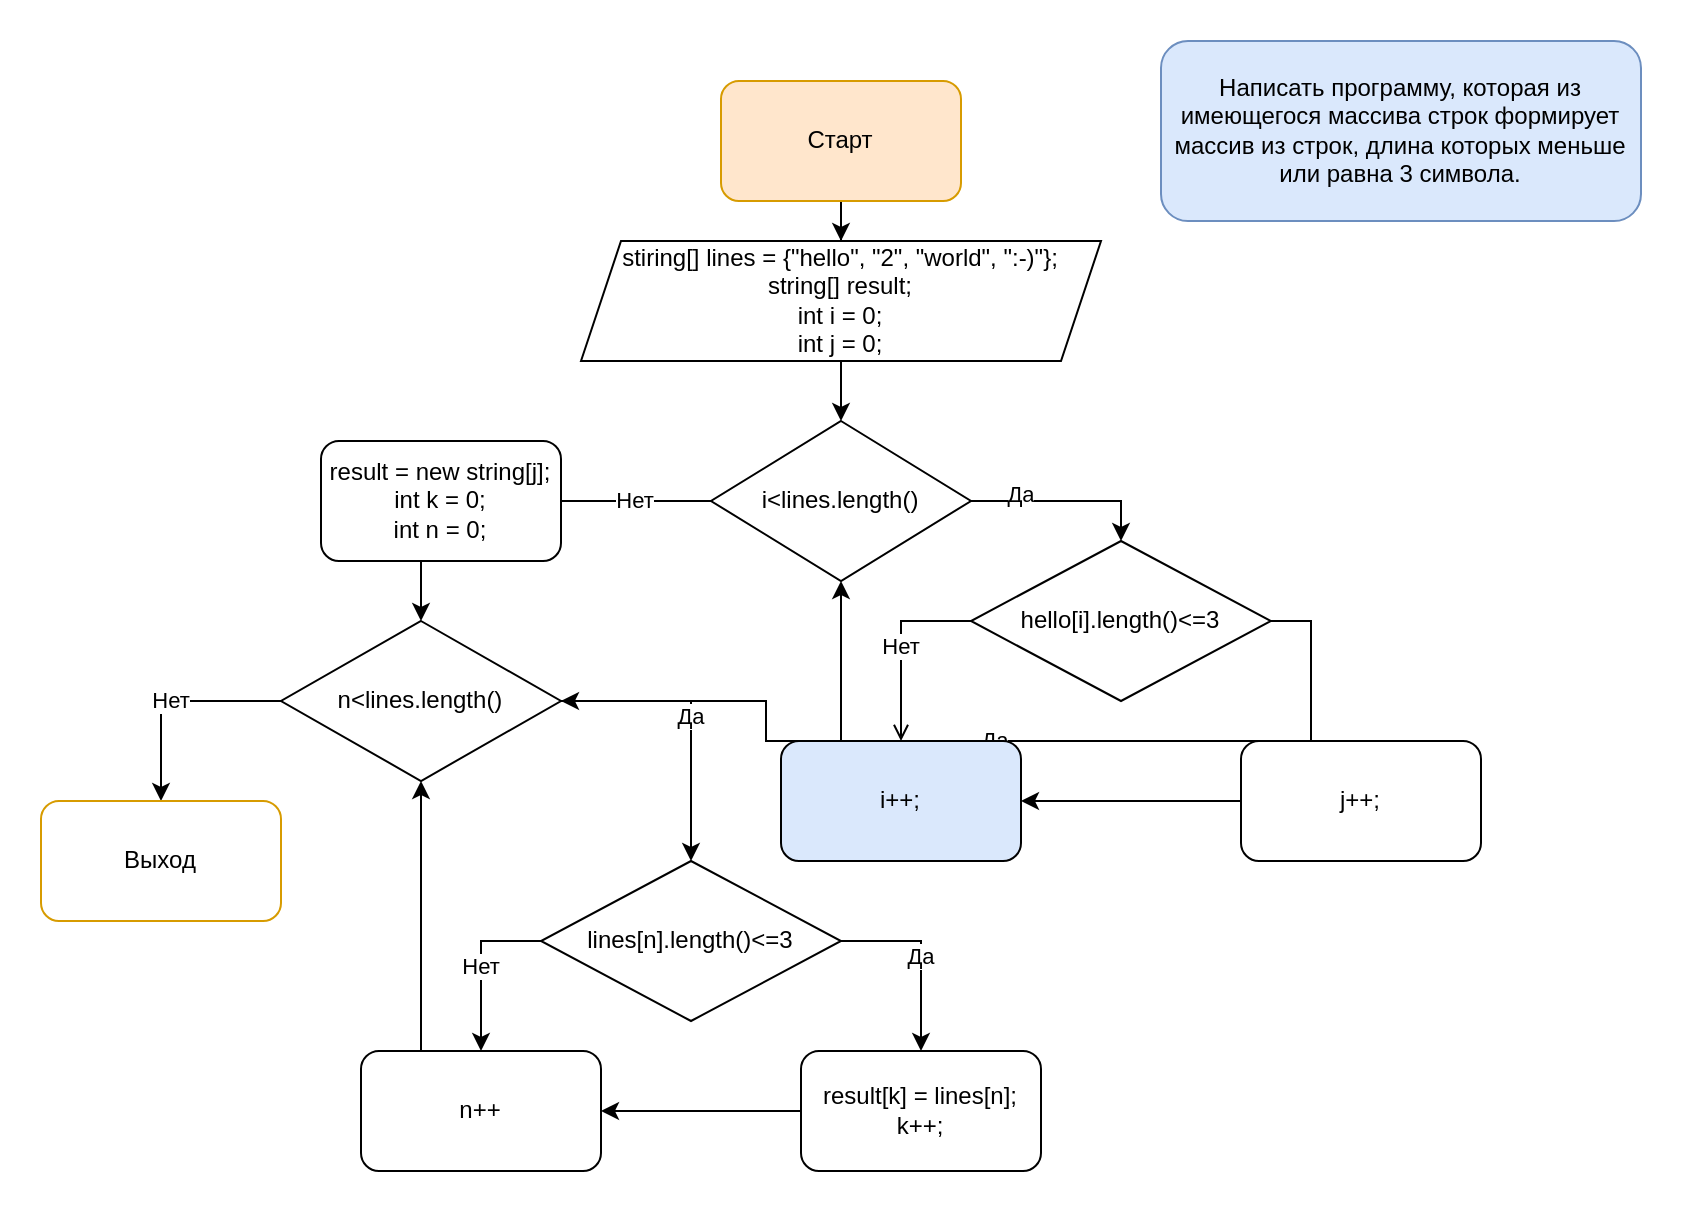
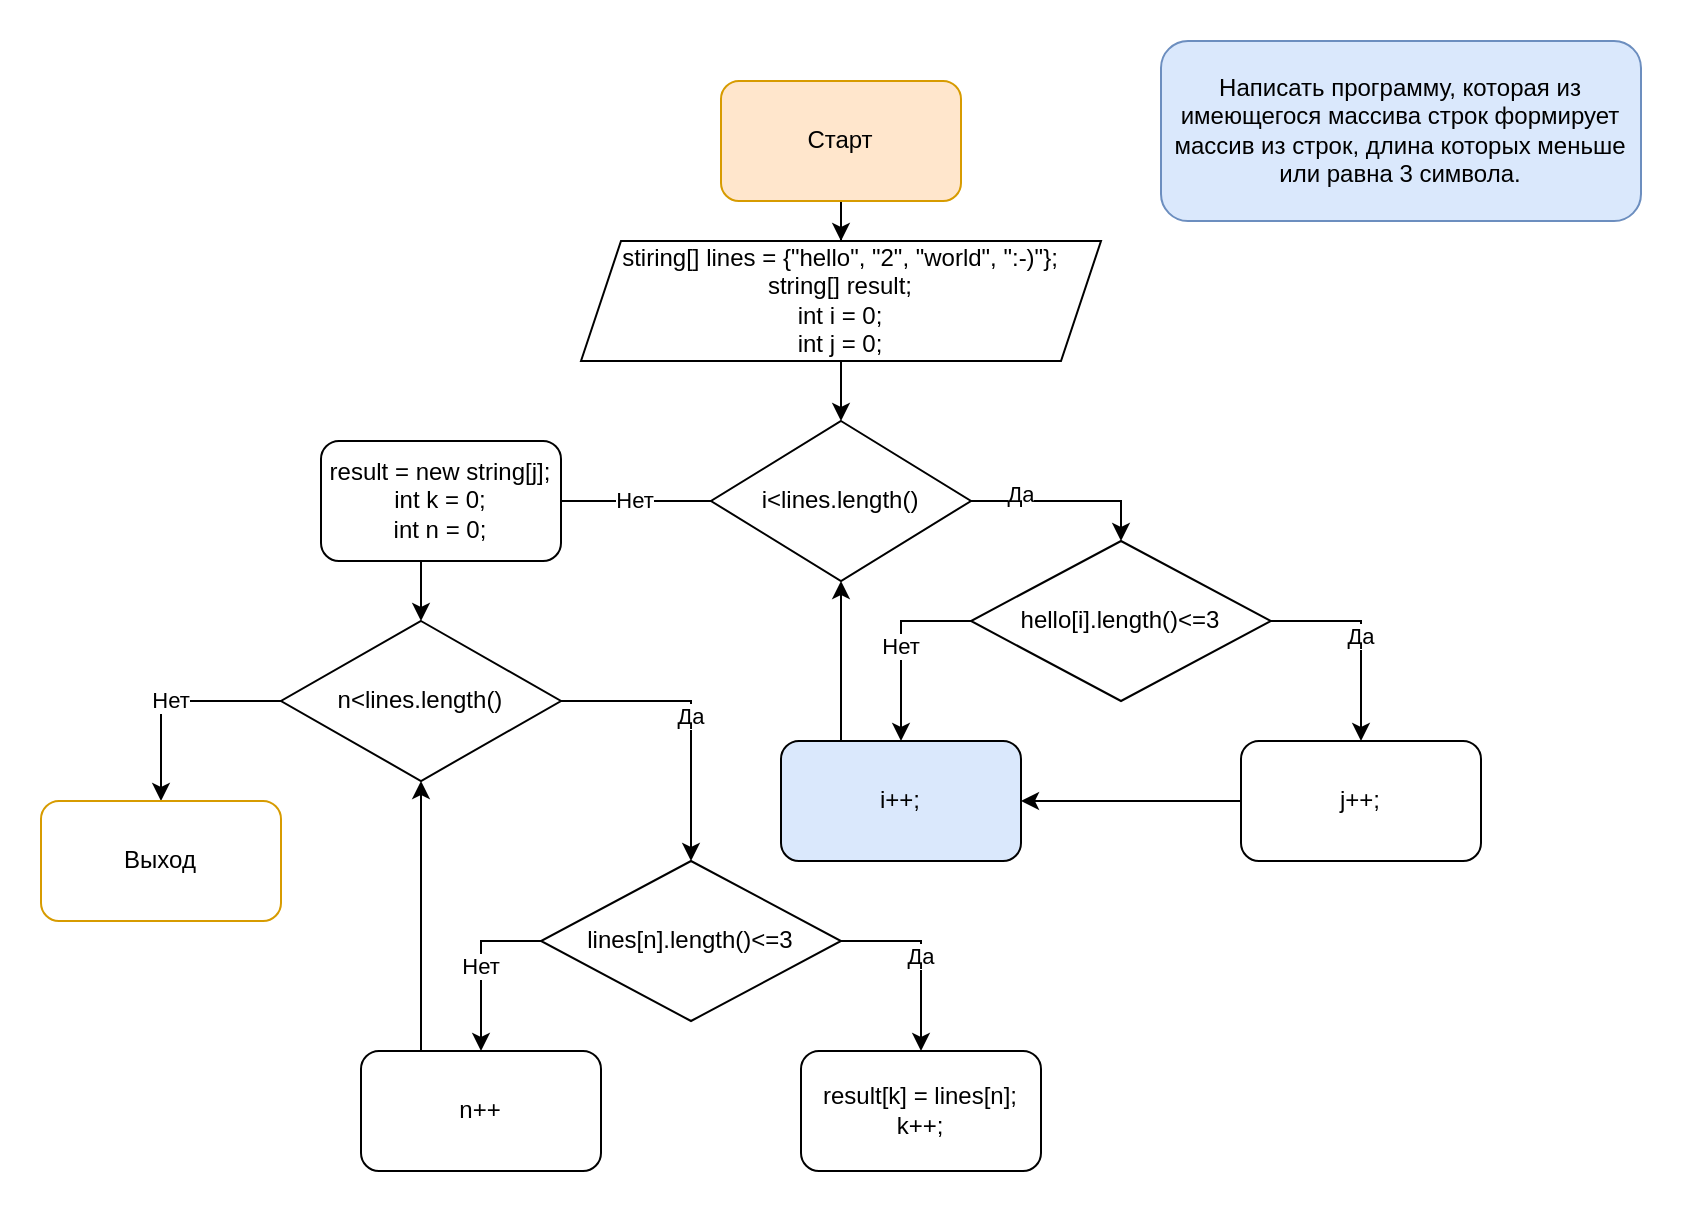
(901, 728) -> (901, 726)
(1130, 741) -> (1361, 648)
(708, 1111) -> none
